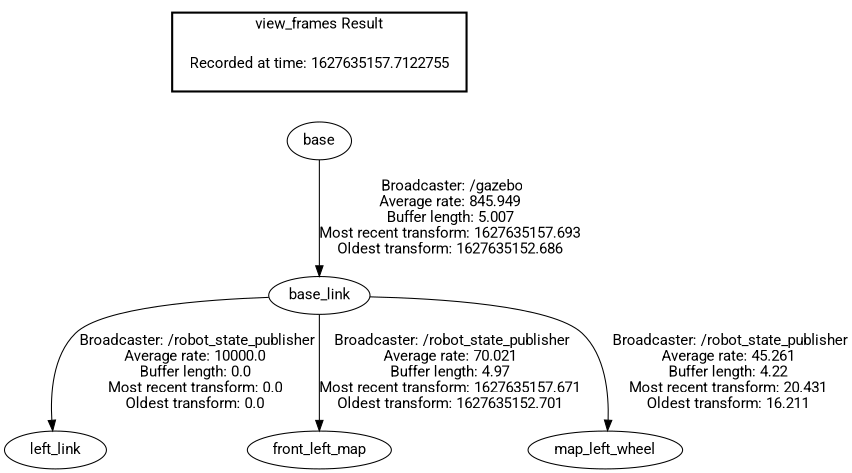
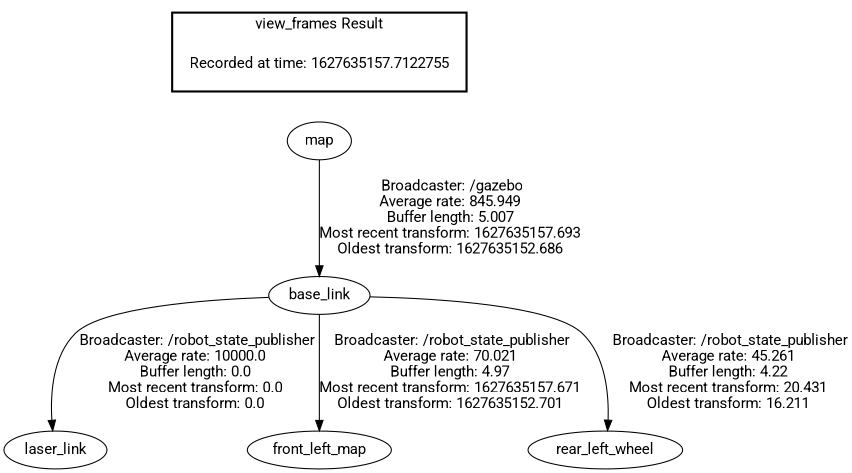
(319, 141) -> (319, 141)
(55, 450) -> (55, 450)
(605, 450) -> (605, 450)
